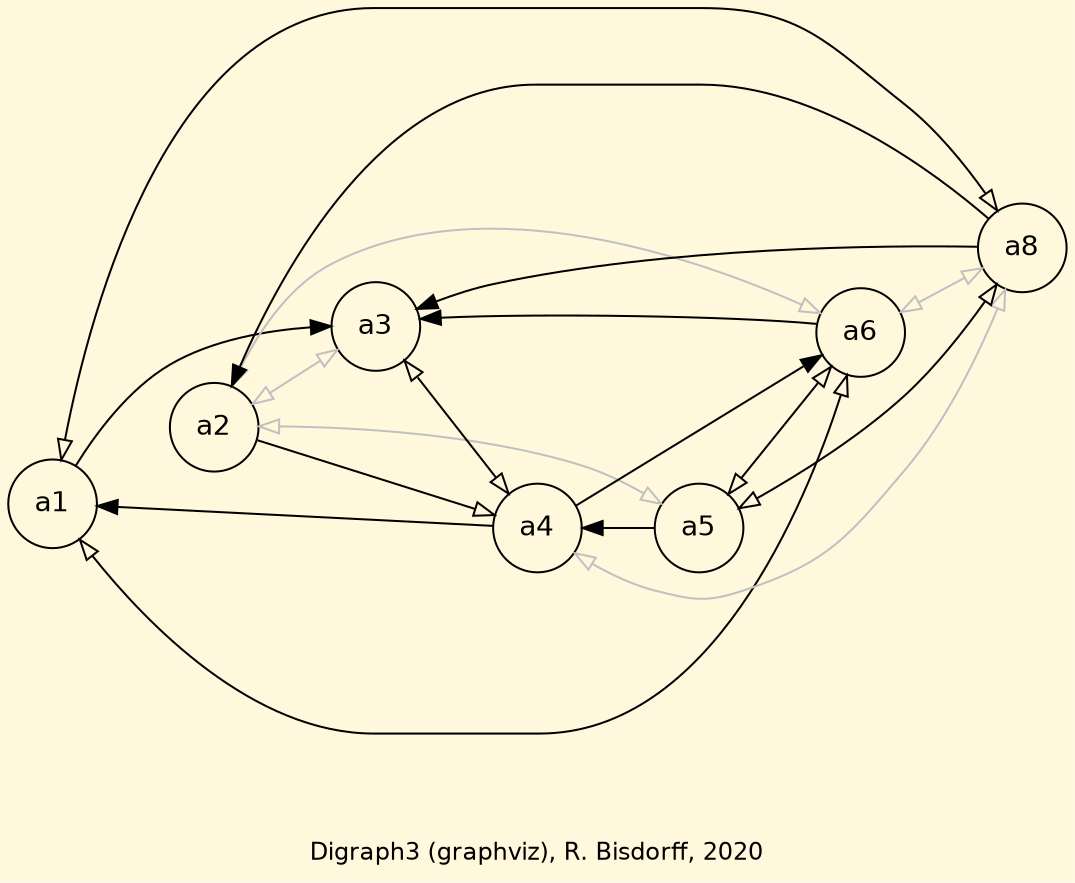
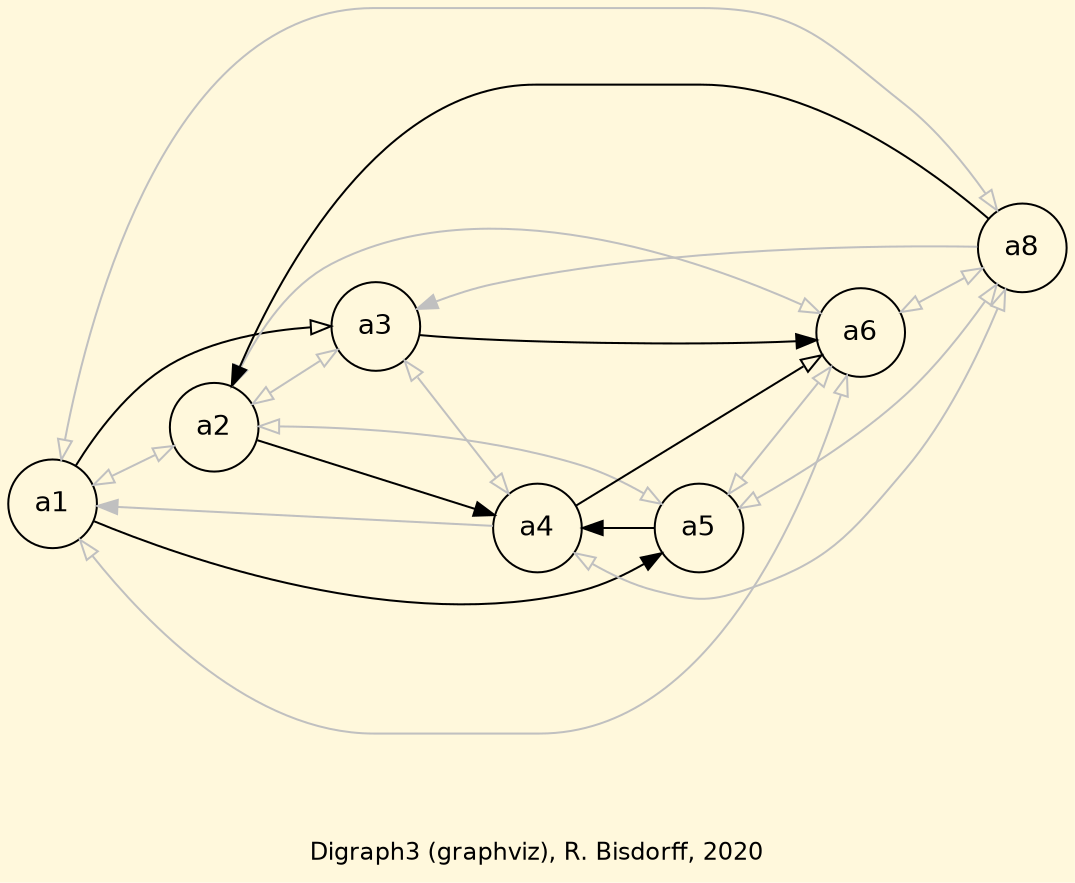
(428, 8) -> (428, 8)
(718, 254) -> (718, 254)
(629, 316) -> (608, 343)
(173, 363) -> (173, 363)
(883, 414) -> (883, 414)
(455, 425) -> (455, 425)
(780, 430) -> (780, 430)
(690, 436) -> (690, 436)
none -> (133, 466)
(366, 475) -> (366, 475)
(305, 516) -> (305, 516)
none -> (367, 597)
(526, 734) -> (526, 734)
